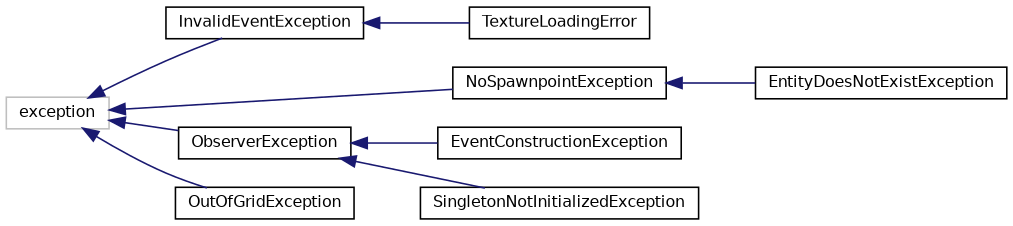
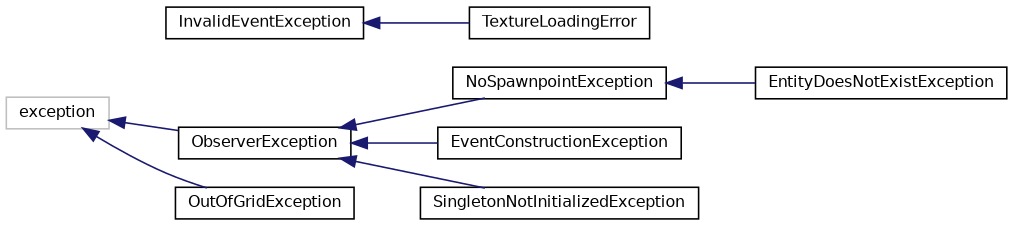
(162, 63) -> none
(289, 99) -> (420, 111)
